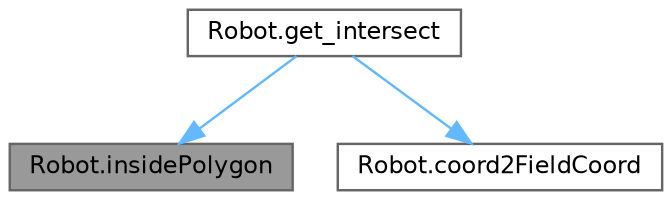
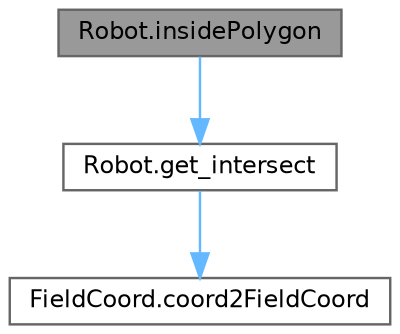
(248, 92) -> (200, 88)
(500, 167) -> (200, 301)
